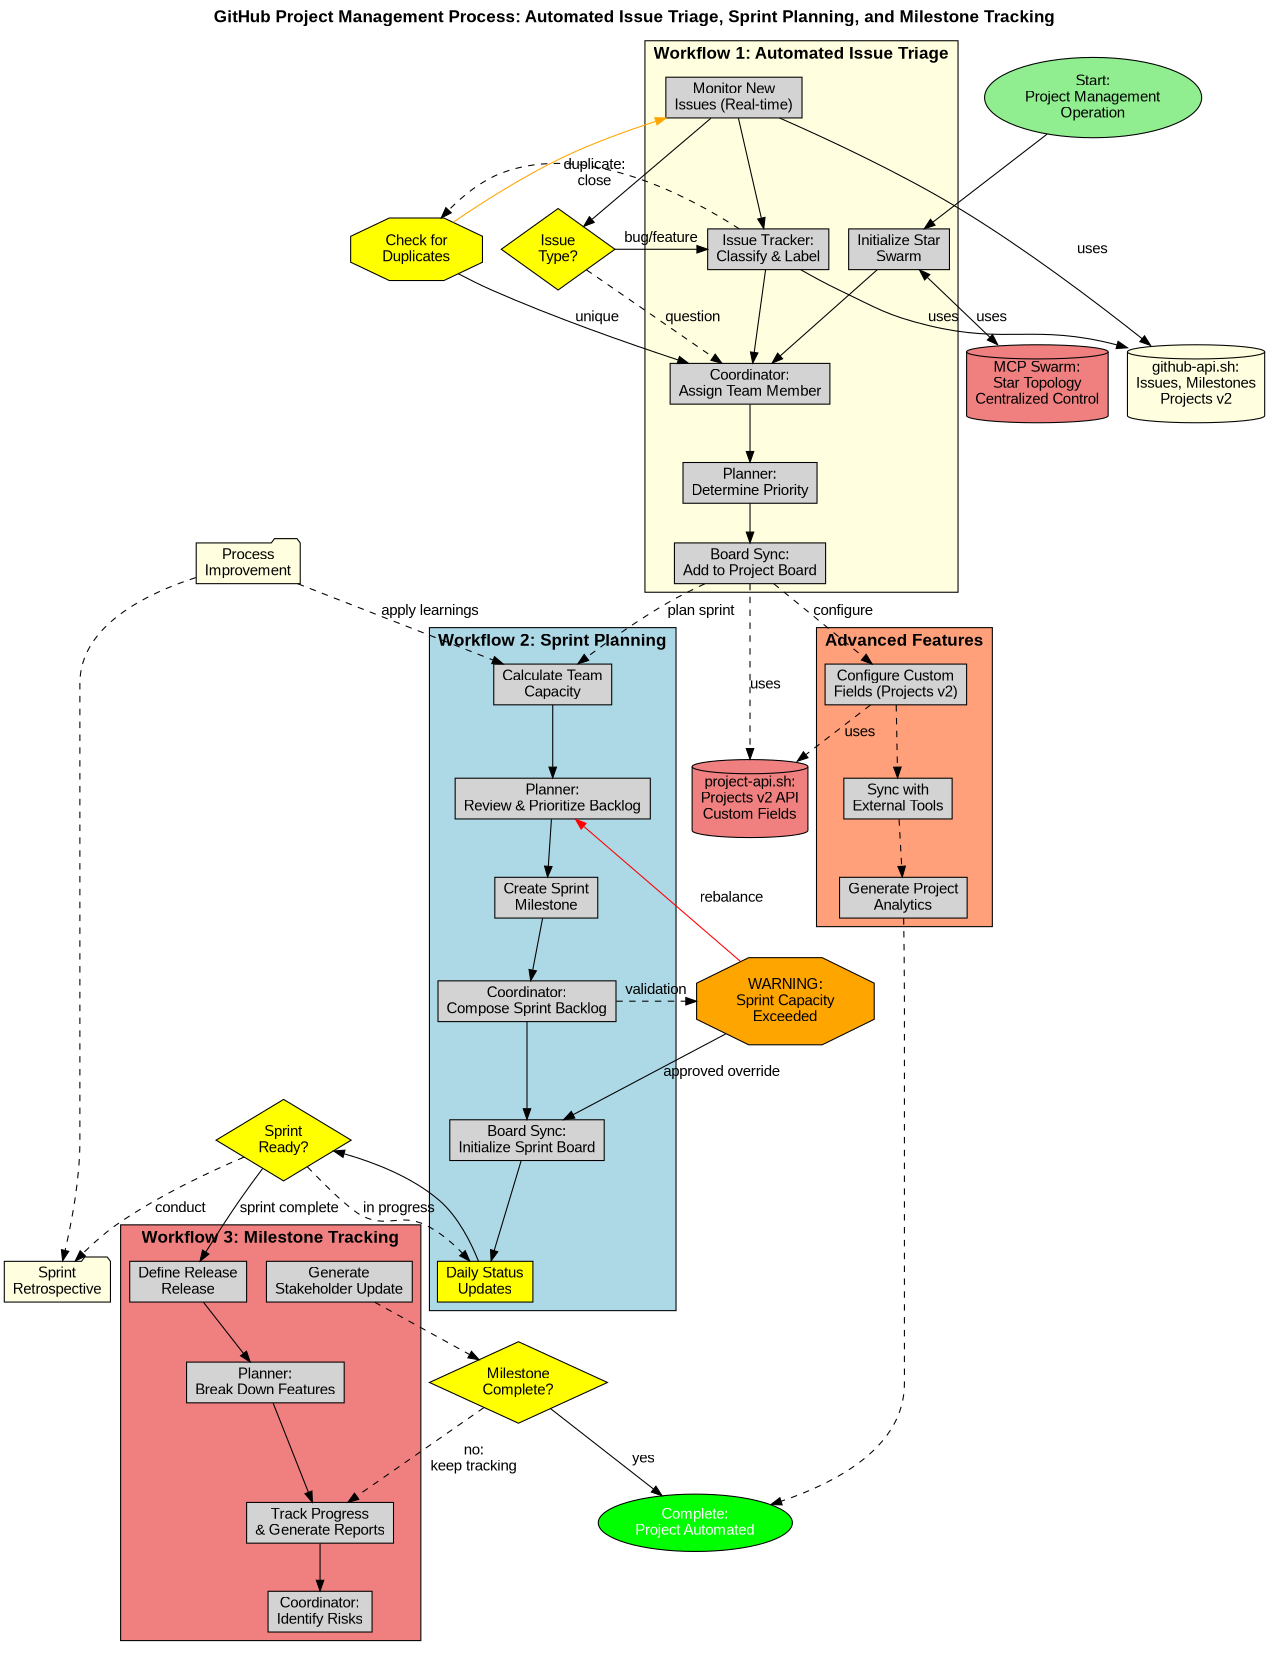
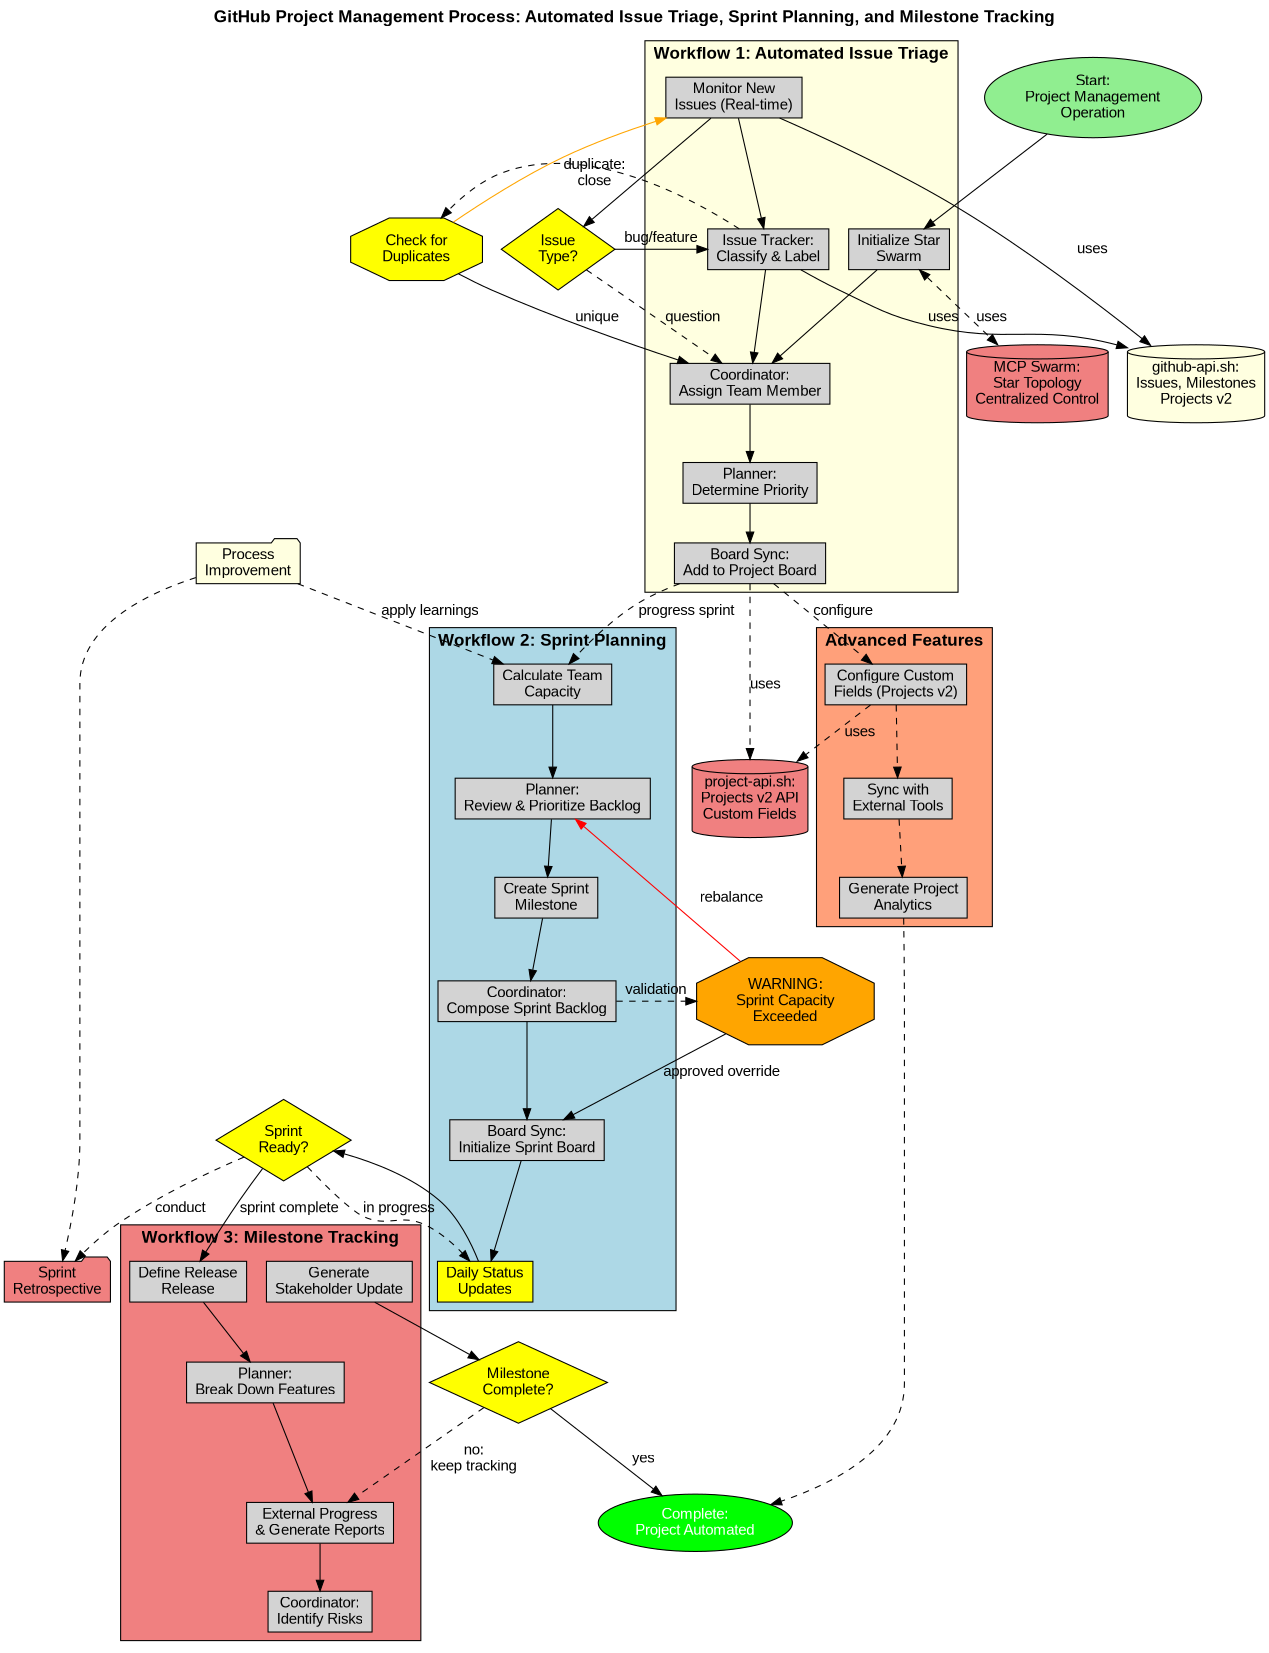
(965, 313) -> (965, 313)
(701, 611) -> (687, 611)
(57, 1282) -> (57, 1282)
(429, 1332) -> (429, 1332)
(320, 1523) -> (320, 1523)
